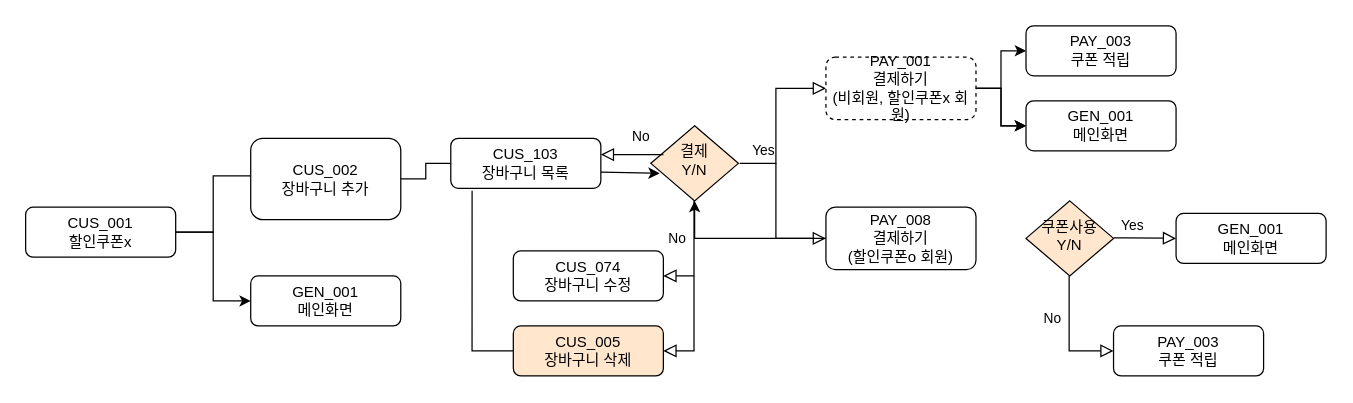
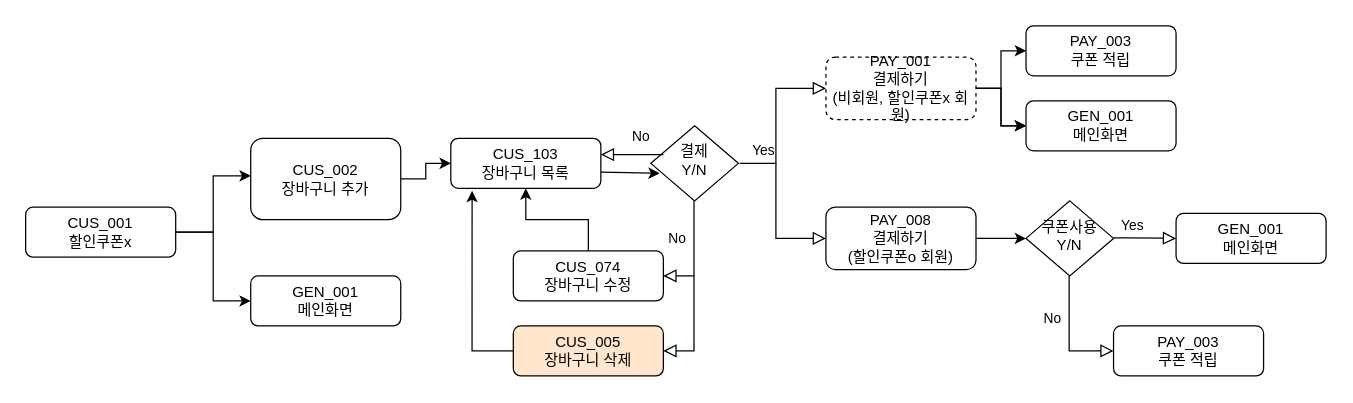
(444, 163) -> (441, 163)
(694, 163) -> (694, 163)
(244, 176) -> (241, 176)
(472, 197) -> (472, 201)
none -> (561, 219)
(734, 238) -> (997, 238)
(1069, 238) -> (1069, 238)
